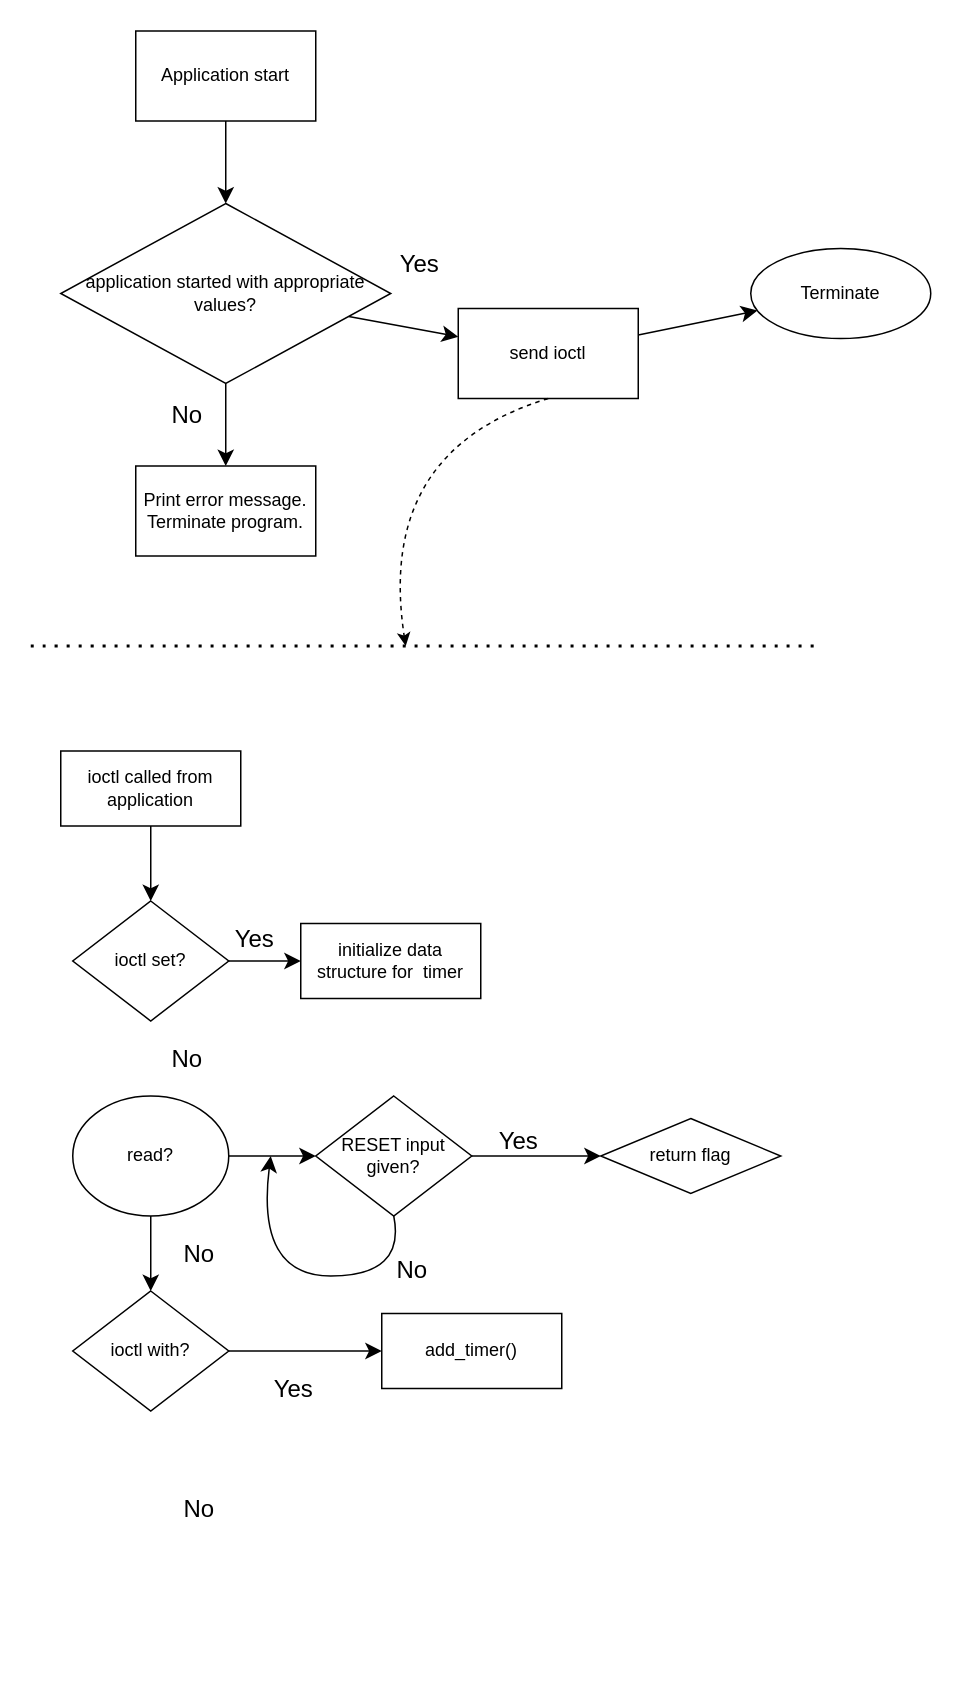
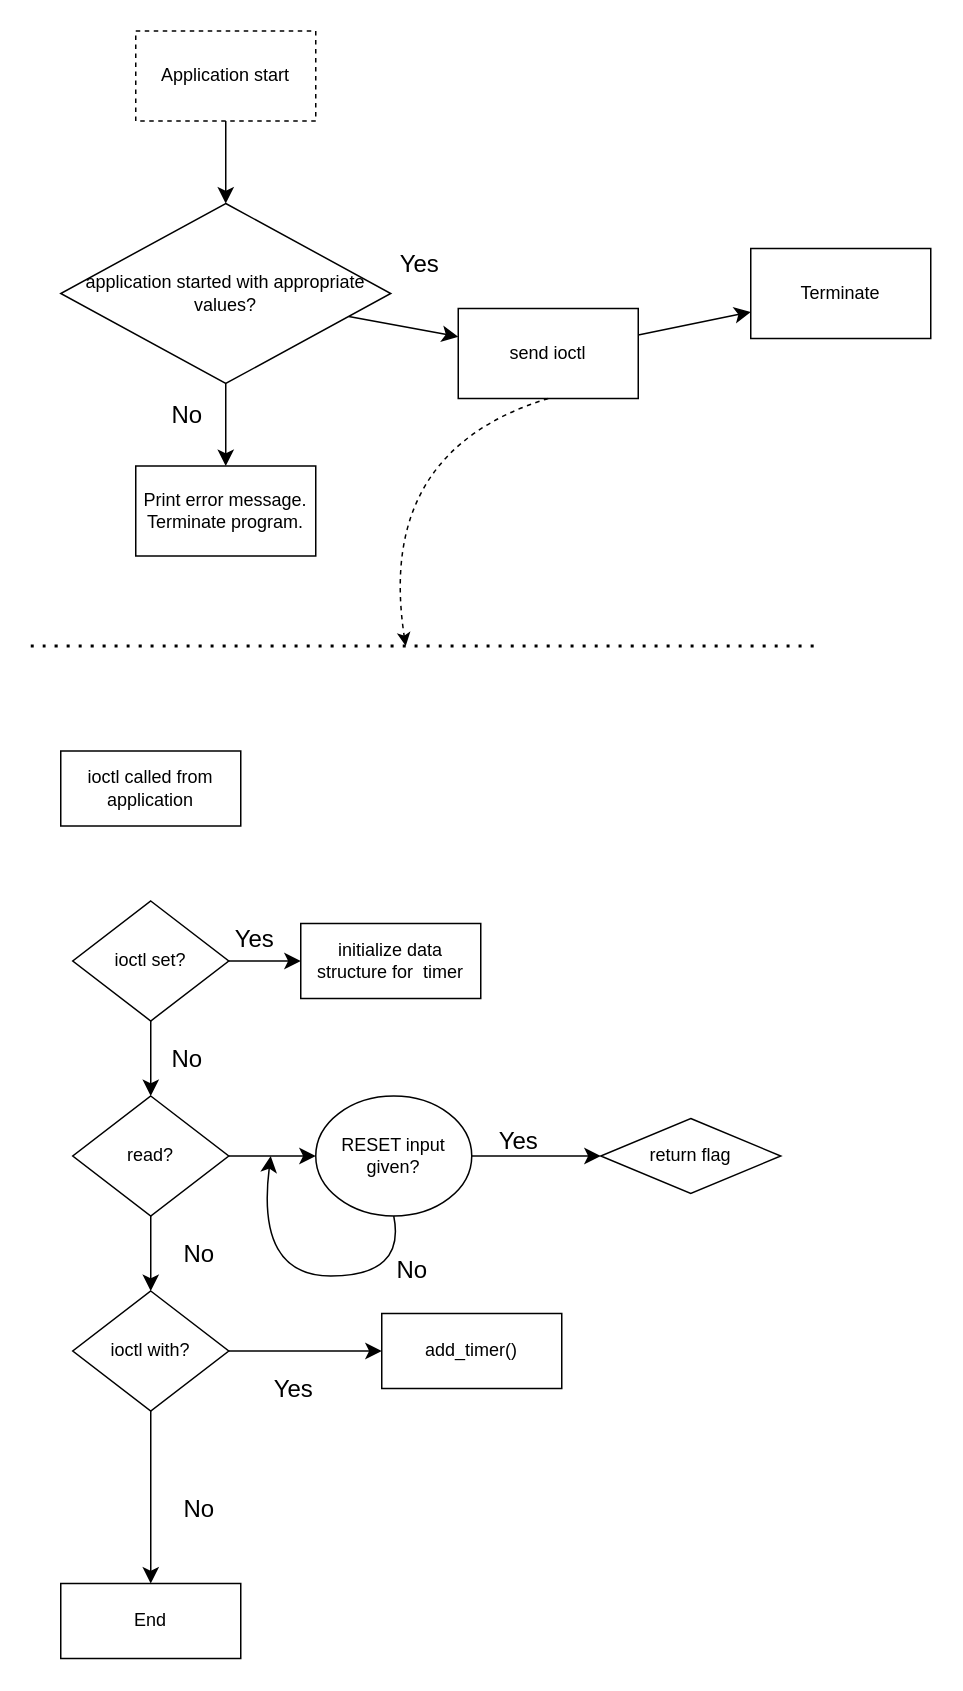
(226, 76) -> (226, 76)
(841, 293) -> (841, 293)
(151, 858) -> none
none -> (151, 1053)
(151, 1156) -> (151, 1156)
(394, 1156) -> (394, 1156)
none -> (151, 1493)
none -> (151, 1621)
